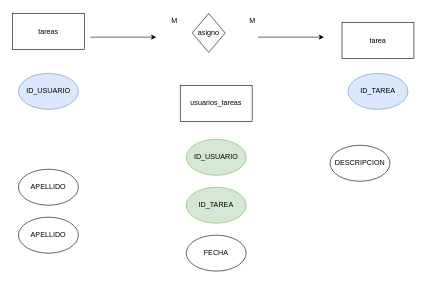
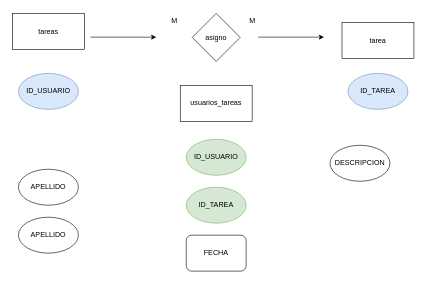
(209, 33) -> (216, 38)
(216, 254) -> (216, 254)
